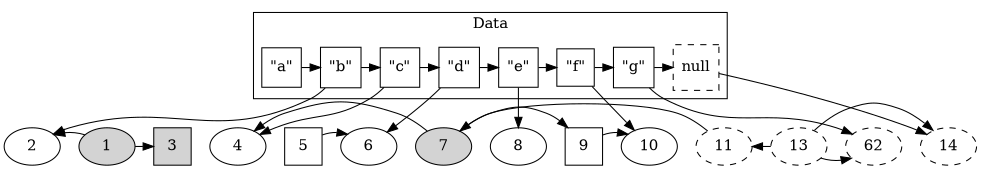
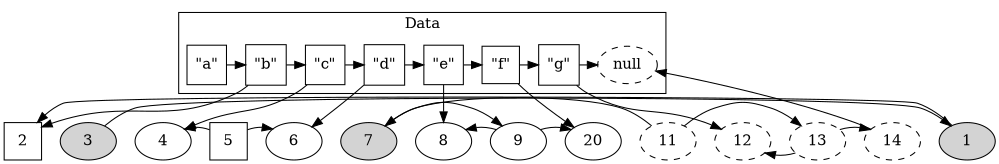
(696, 68) -> (627, 65)
(819, 99) -> (749, 92)
(372, 106) -> (204, 128)
none -> (486, 128)
(32, 146) -> (23, 141)
(139, 146) -> (522, 98)
(172, 146) -> (88, 141)
(584, 146) -> (518, 141)
(649, 146) -> (593, 141)
(767, 146) -> (737, 103)
(874, 146) -> (743, 141)
